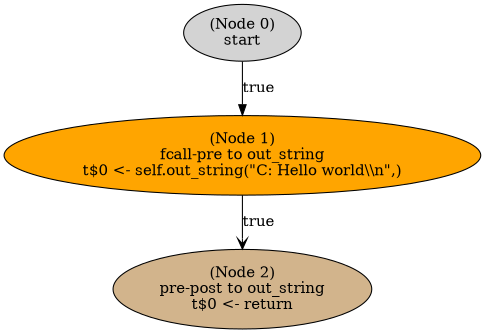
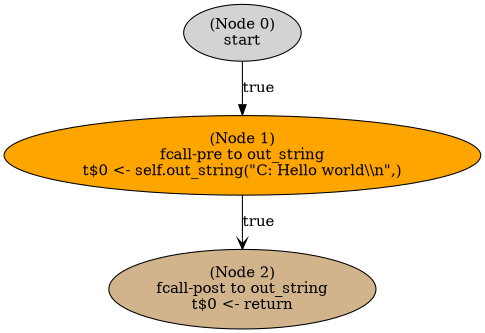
(242, 289) -> (242, 289)
